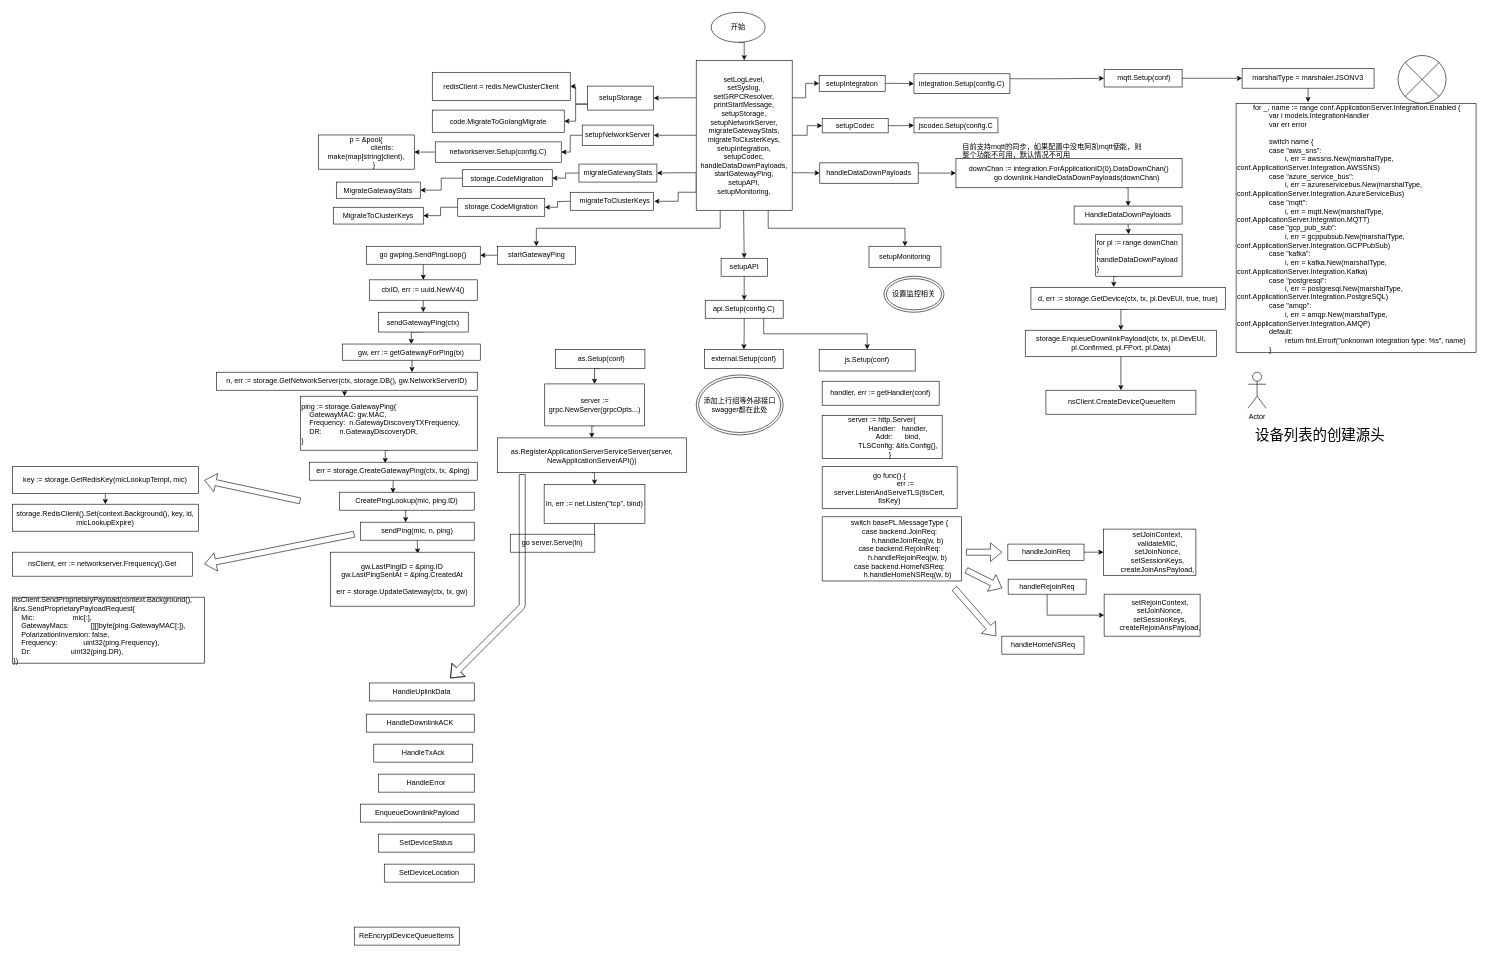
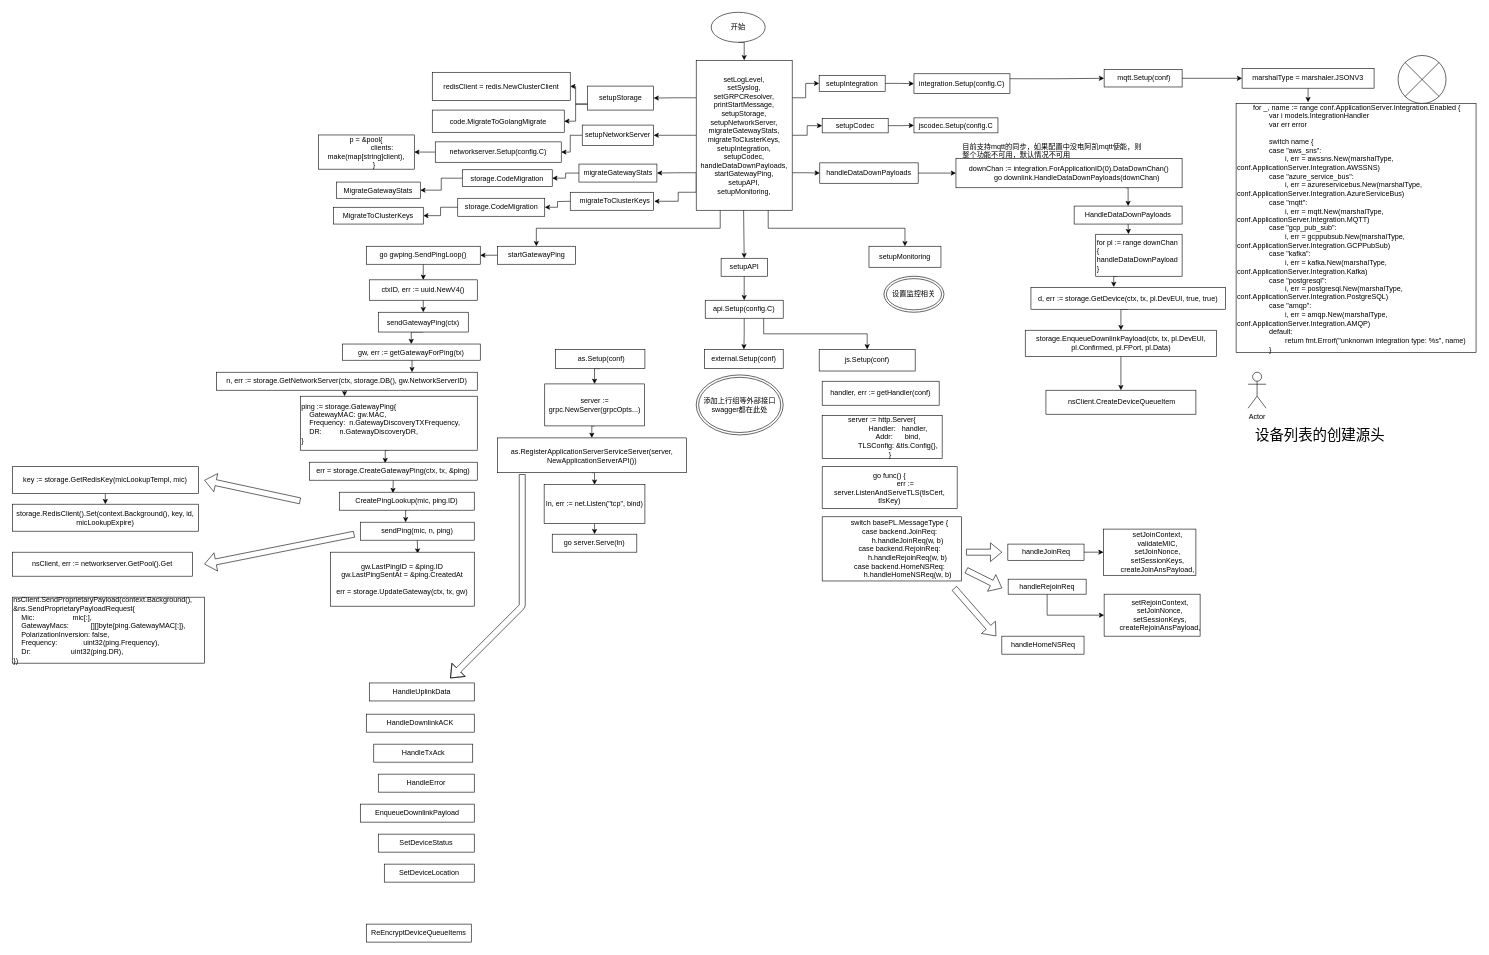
(553, 543) -> (595, 543)
(102, 564) -> (102, 564)
(407, 936) -> (419, 933)
